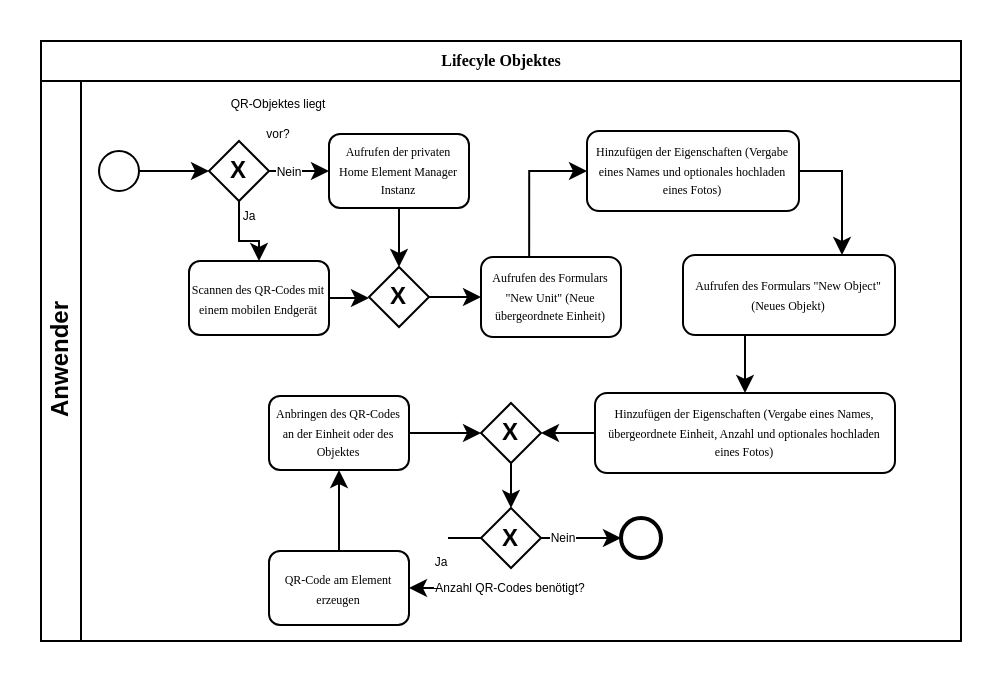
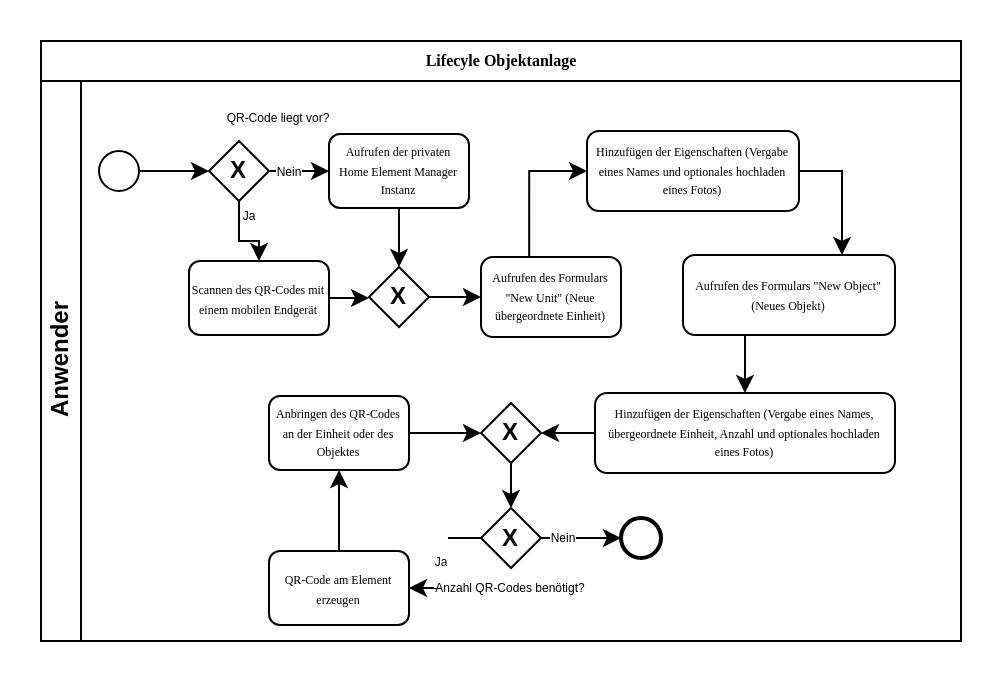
(502, 61) -> (502, 61)
(279, 115) -> (279, 115)
